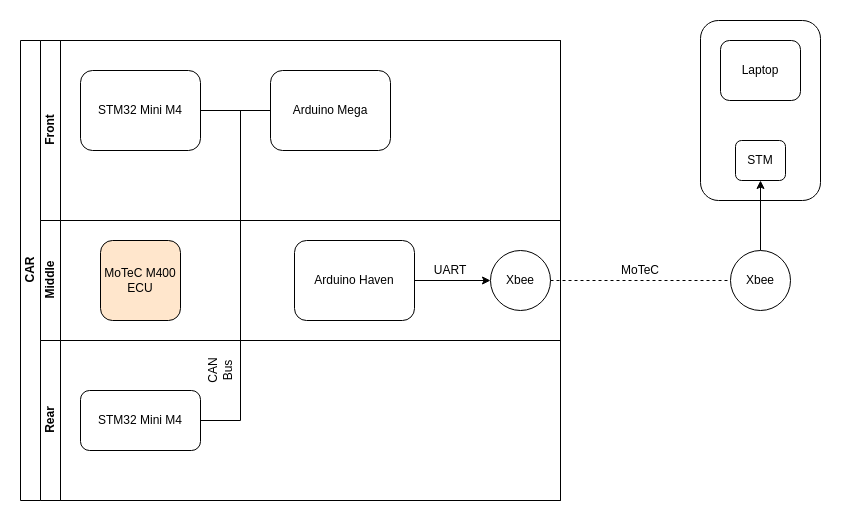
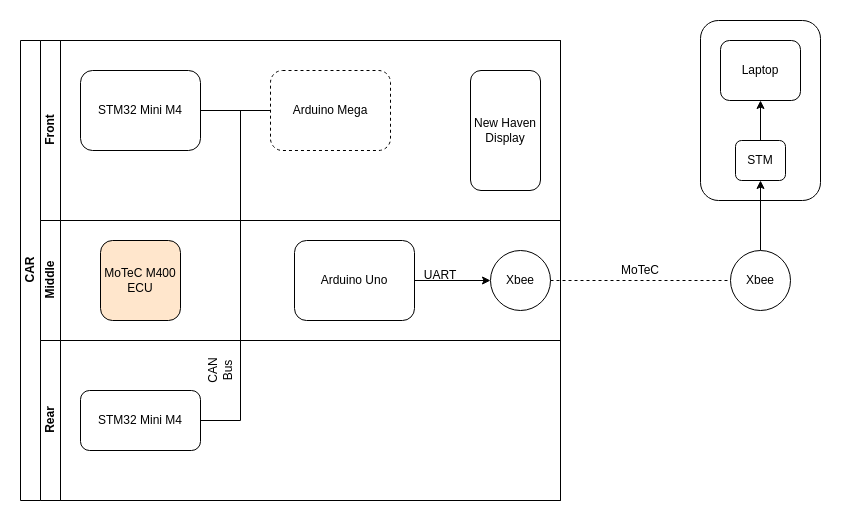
(331, 111) -> (331, 111)
none -> (761, 124)
none -> (506, 131)
(451, 271) -> (441, 276)
(355, 281) -> (355, 281)
